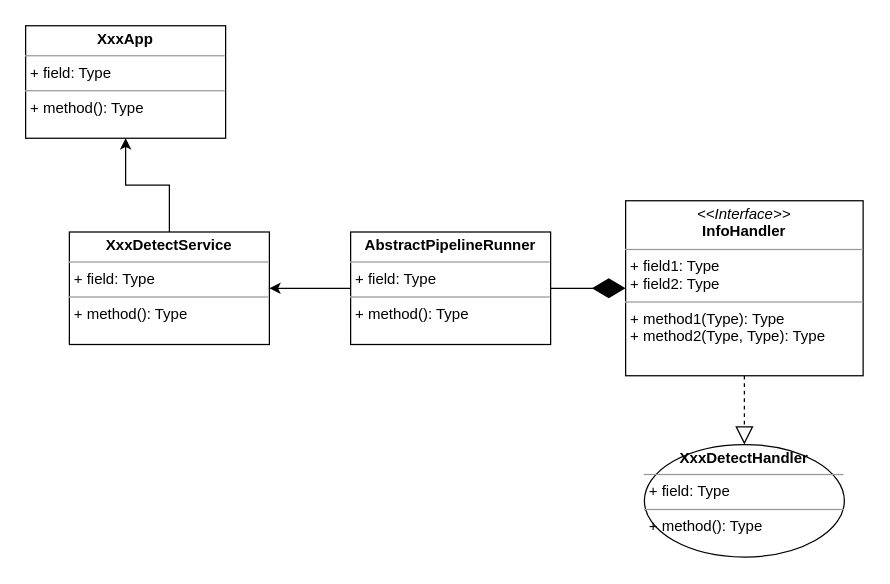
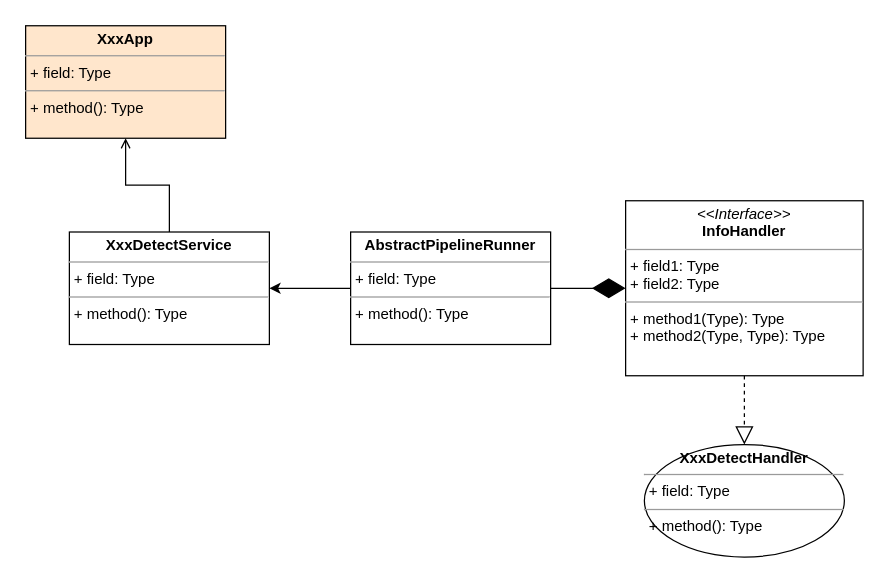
(126, 82) -> (126, 82)
(126, 148) -> (126, 145)
